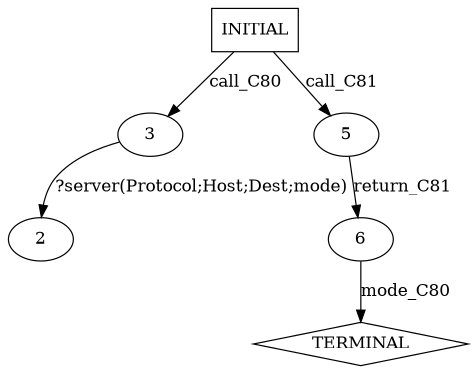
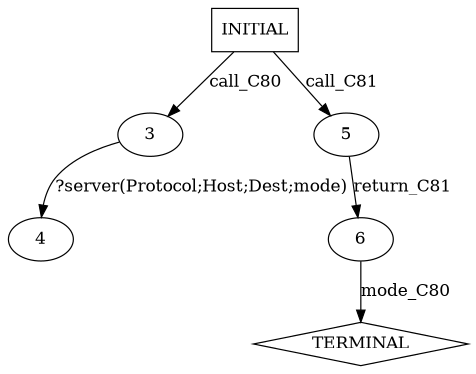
(41, 239) -> (41, 239)
